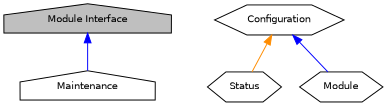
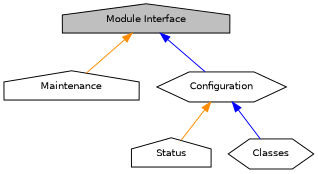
none -> (186, 56)
(88, 57) -> (105, 56)
(244, 87) -> (171, 154)
(341, 87) -> (271, 154)
